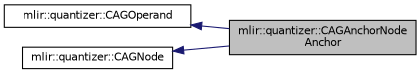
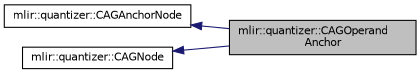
(98, 16) -> (98, 16)
(323, 38) -> (323, 38)
